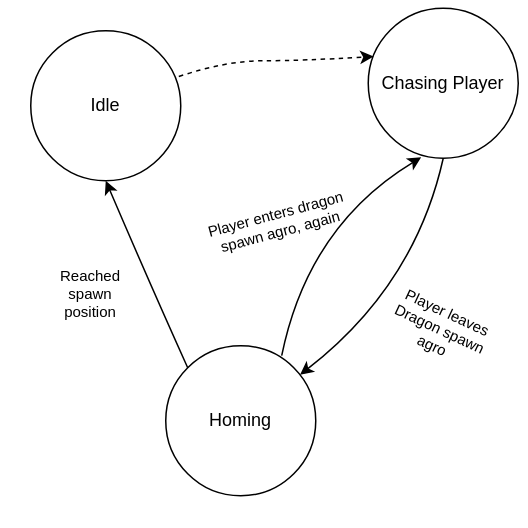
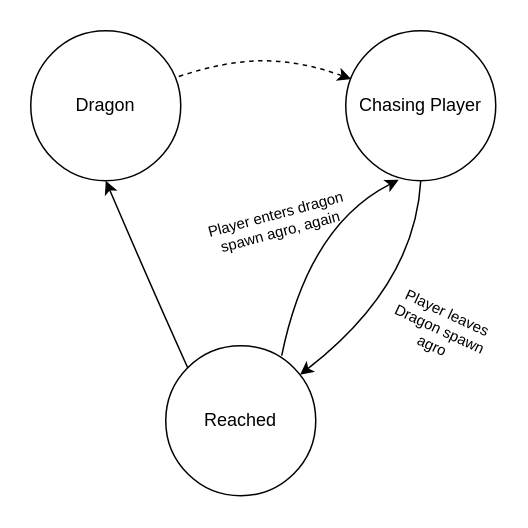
(443, 83) -> (421, 106)
(106, 106) -> (106, 106)
(91, 293) -> none
(241, 421) -> (241, 421)
